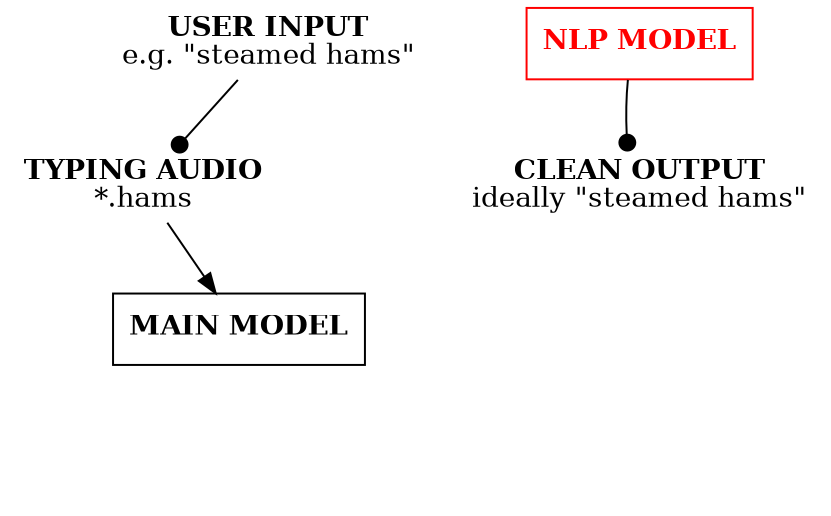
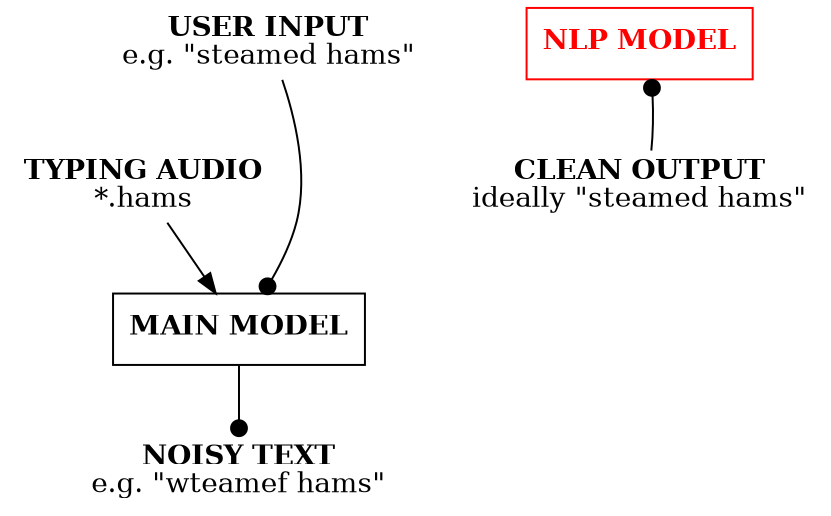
(626, 107) -> (653, 123)
(212, 109) -> (301, 181)
none -> (239, 472)
